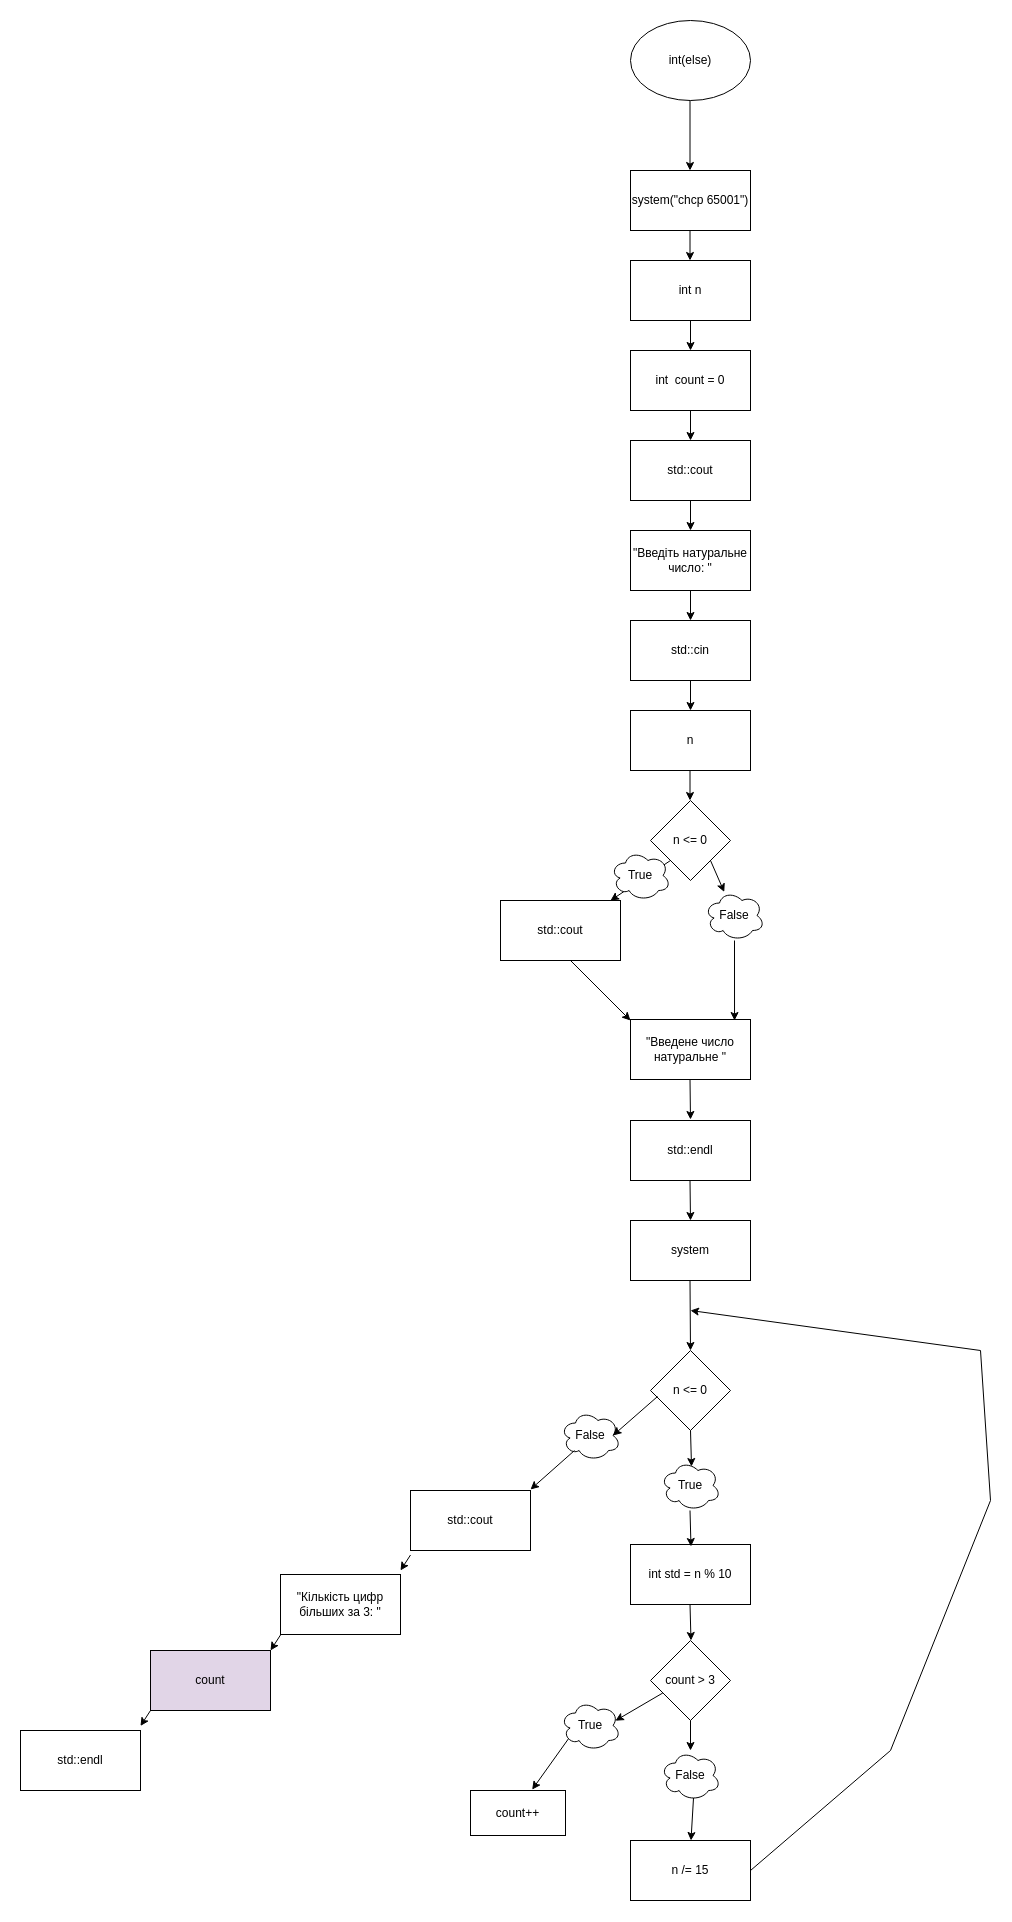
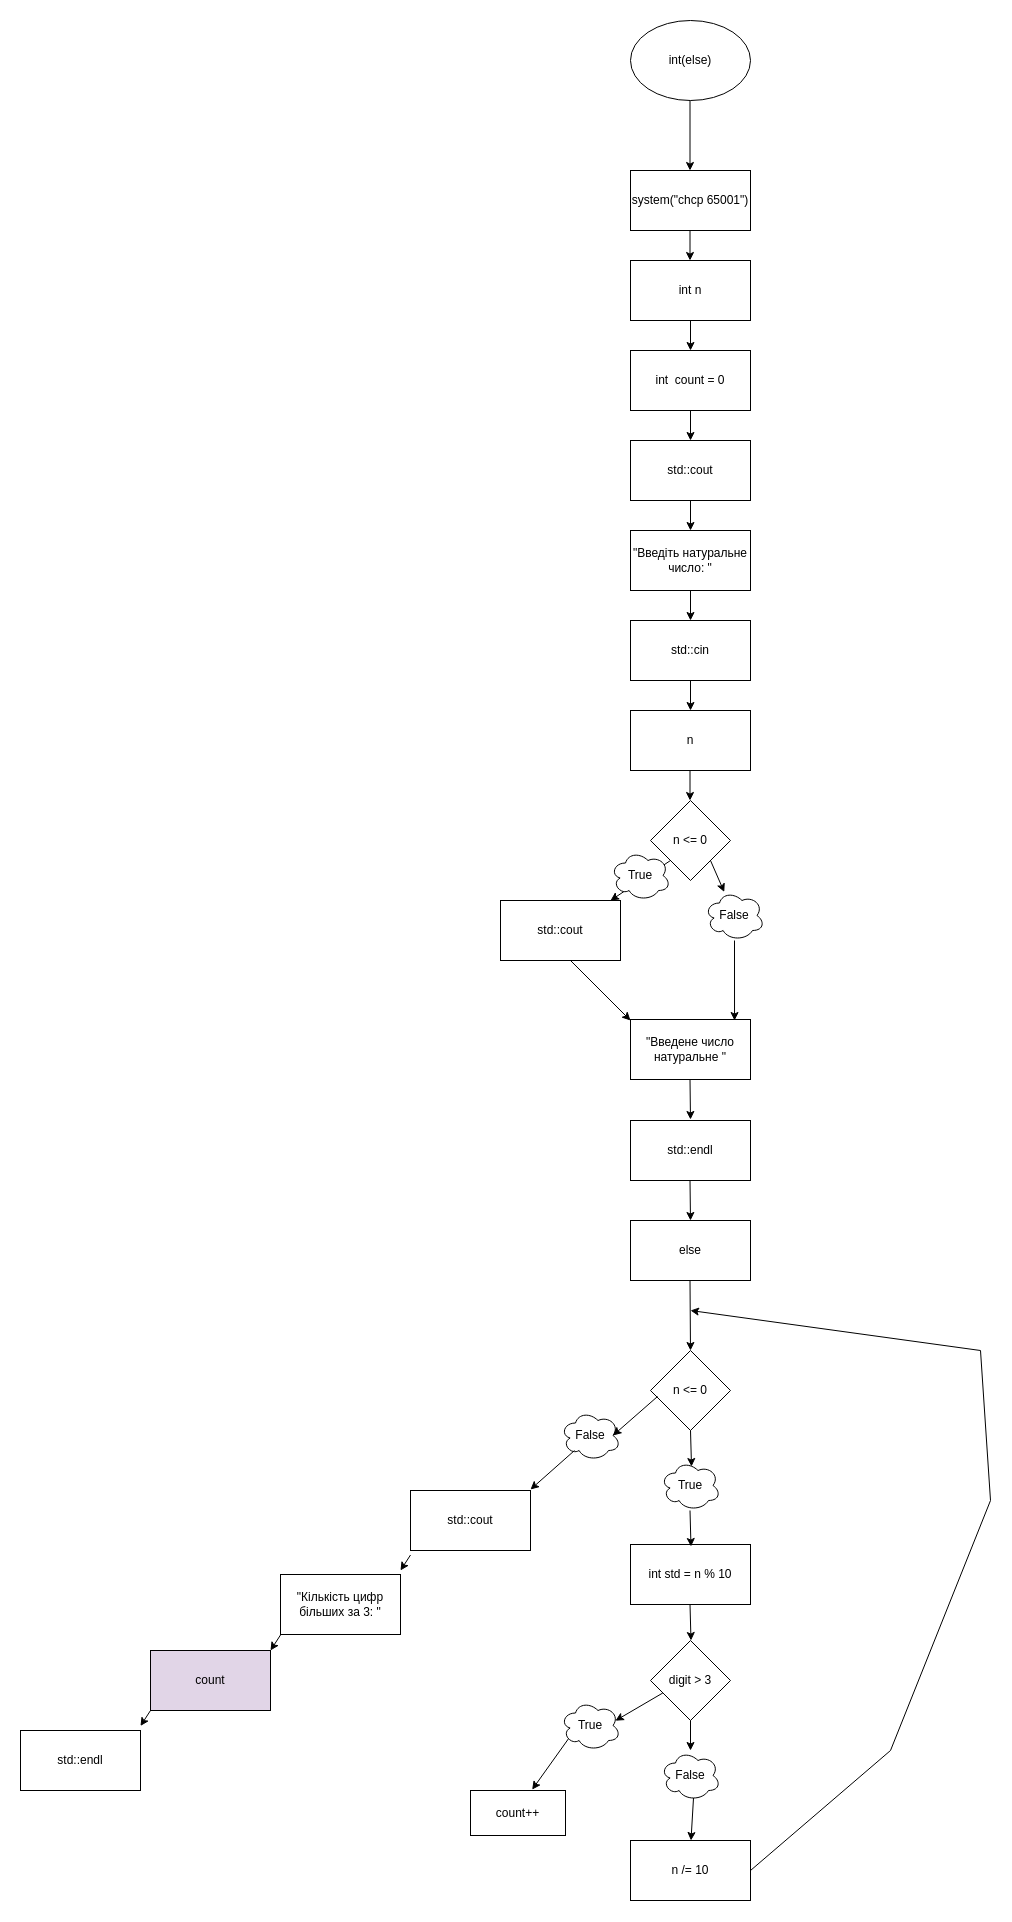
(691, 1251) -> (691, 1251)
(691, 1681) -> (691, 1681)
(691, 1871) -> (691, 1871)
